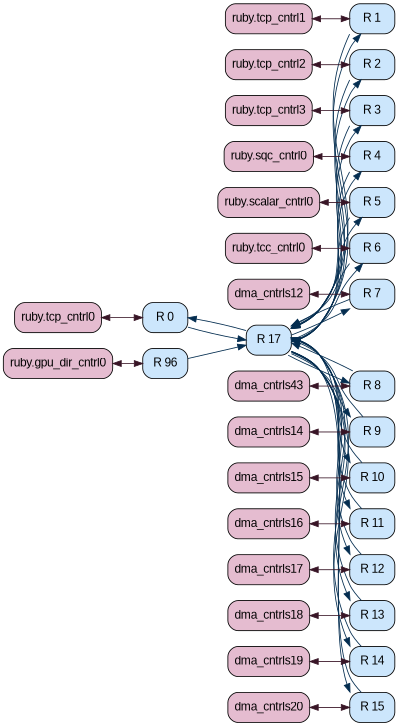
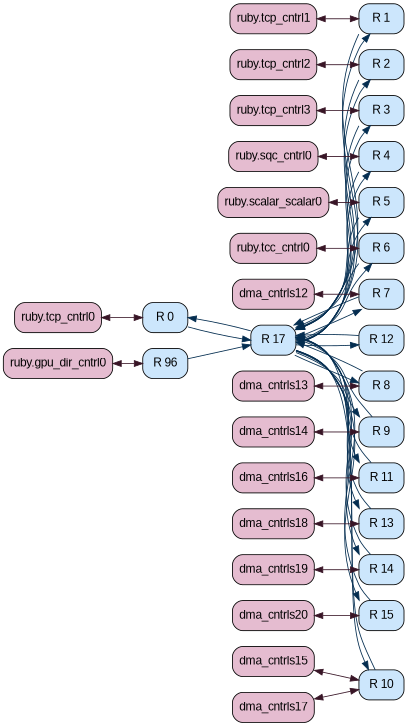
(269, 202) -> (273, 202)
(269, 386) -> (273, 386)
(329, 570) -> (337, 694)
